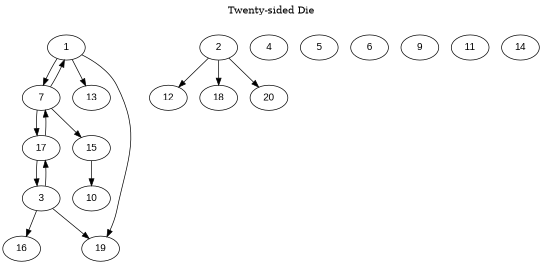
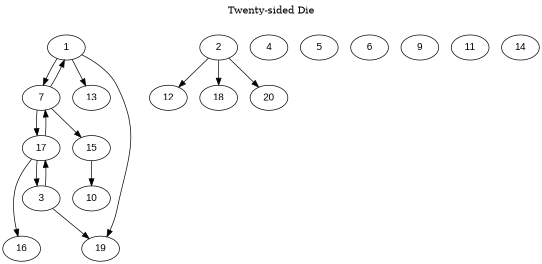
(33, 220) -> (15, 192)
